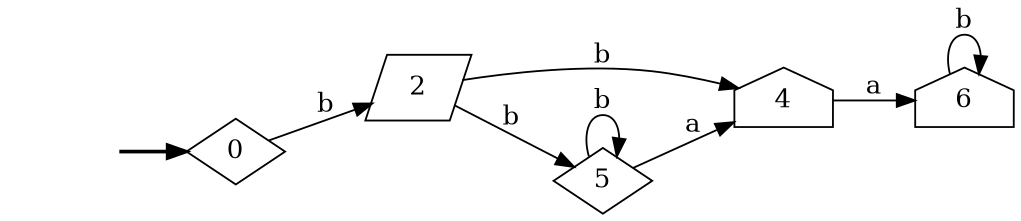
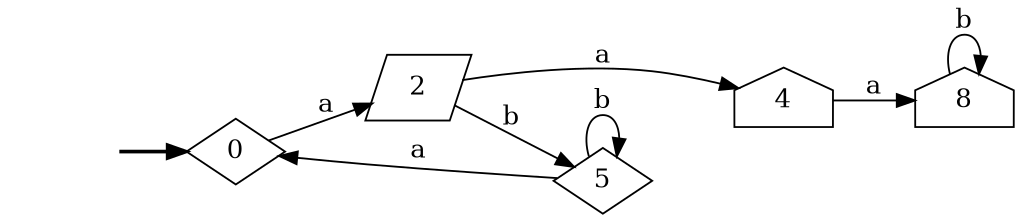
(603, 56) -> (603, 56)
(964, 100) -> (964, 100)
(326, 105) -> (326, 105)
(675, 149) -> (427, 169)
